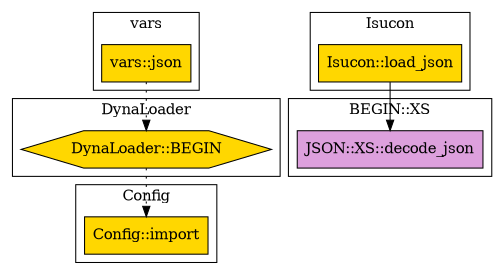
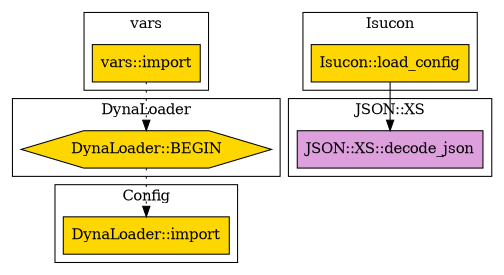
(146, 63) -> (146, 63)
(390, 63) -> (390, 63)
(390, 110) -> (390, 110)
(146, 236) -> (146, 236)
